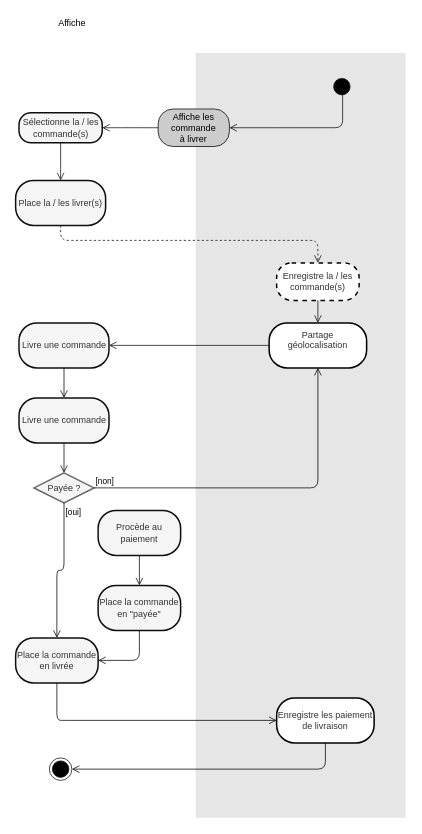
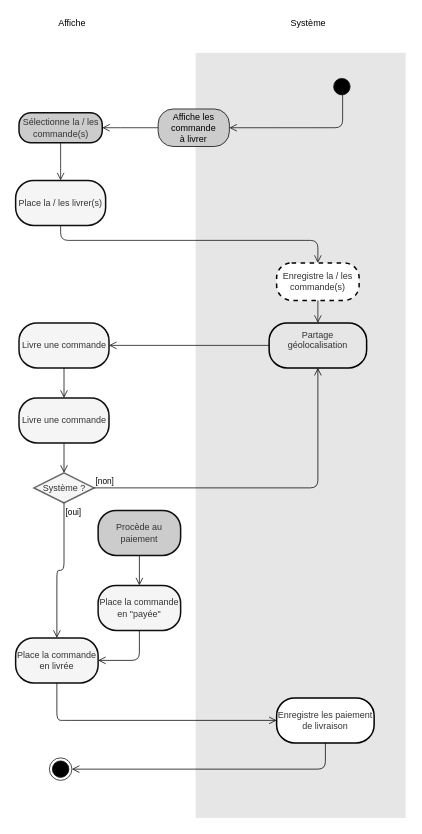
none -> (308, 23)
(60, 128) -> (60, 128)
(191, 240) -> (191, 240)
(318, 345) -> (318, 345)
(64, 488) -> (64, 488)
(139, 533) -> (139, 533)
